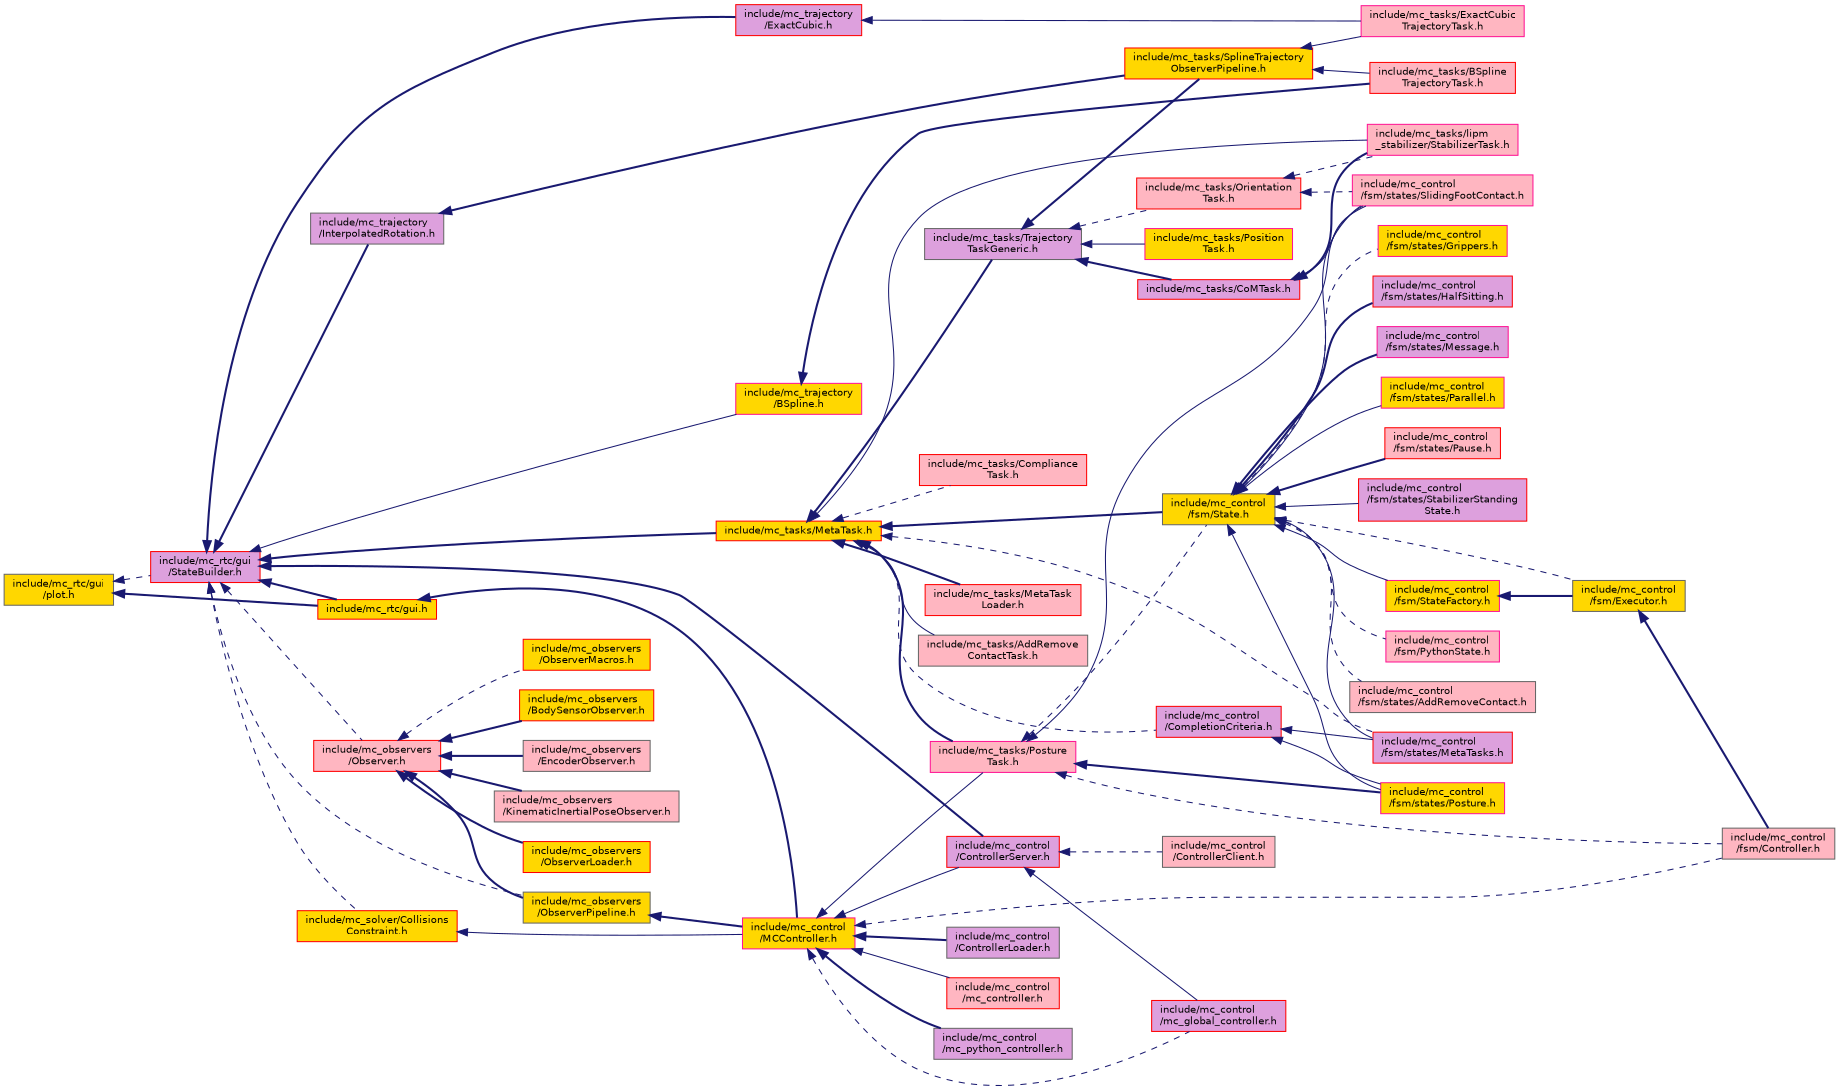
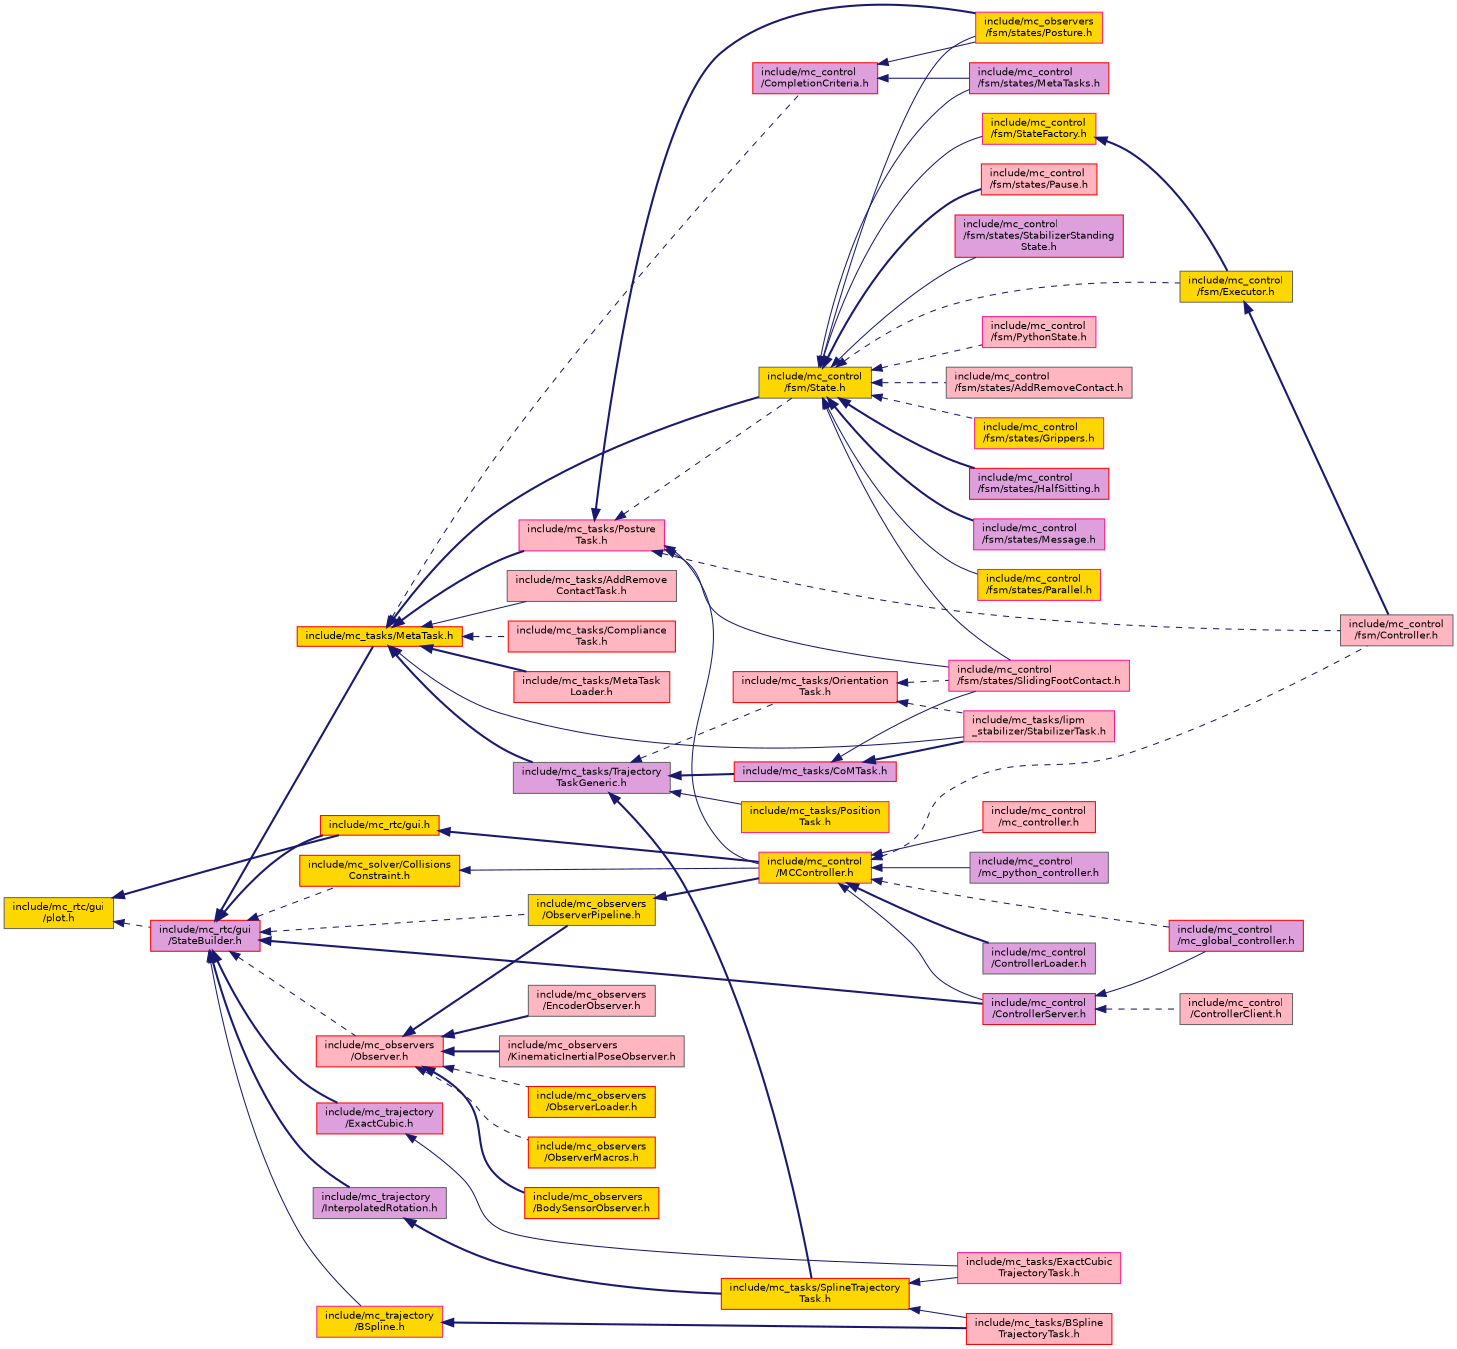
(1219, 63) -> (815, 1294)
(1135, 592) -> none
(1443, 798) -> (1039, 28)
(471, 820) -> (491, 1078)
(903, 841) -> (699, 716)
(880, 997) -> (926, 868)
